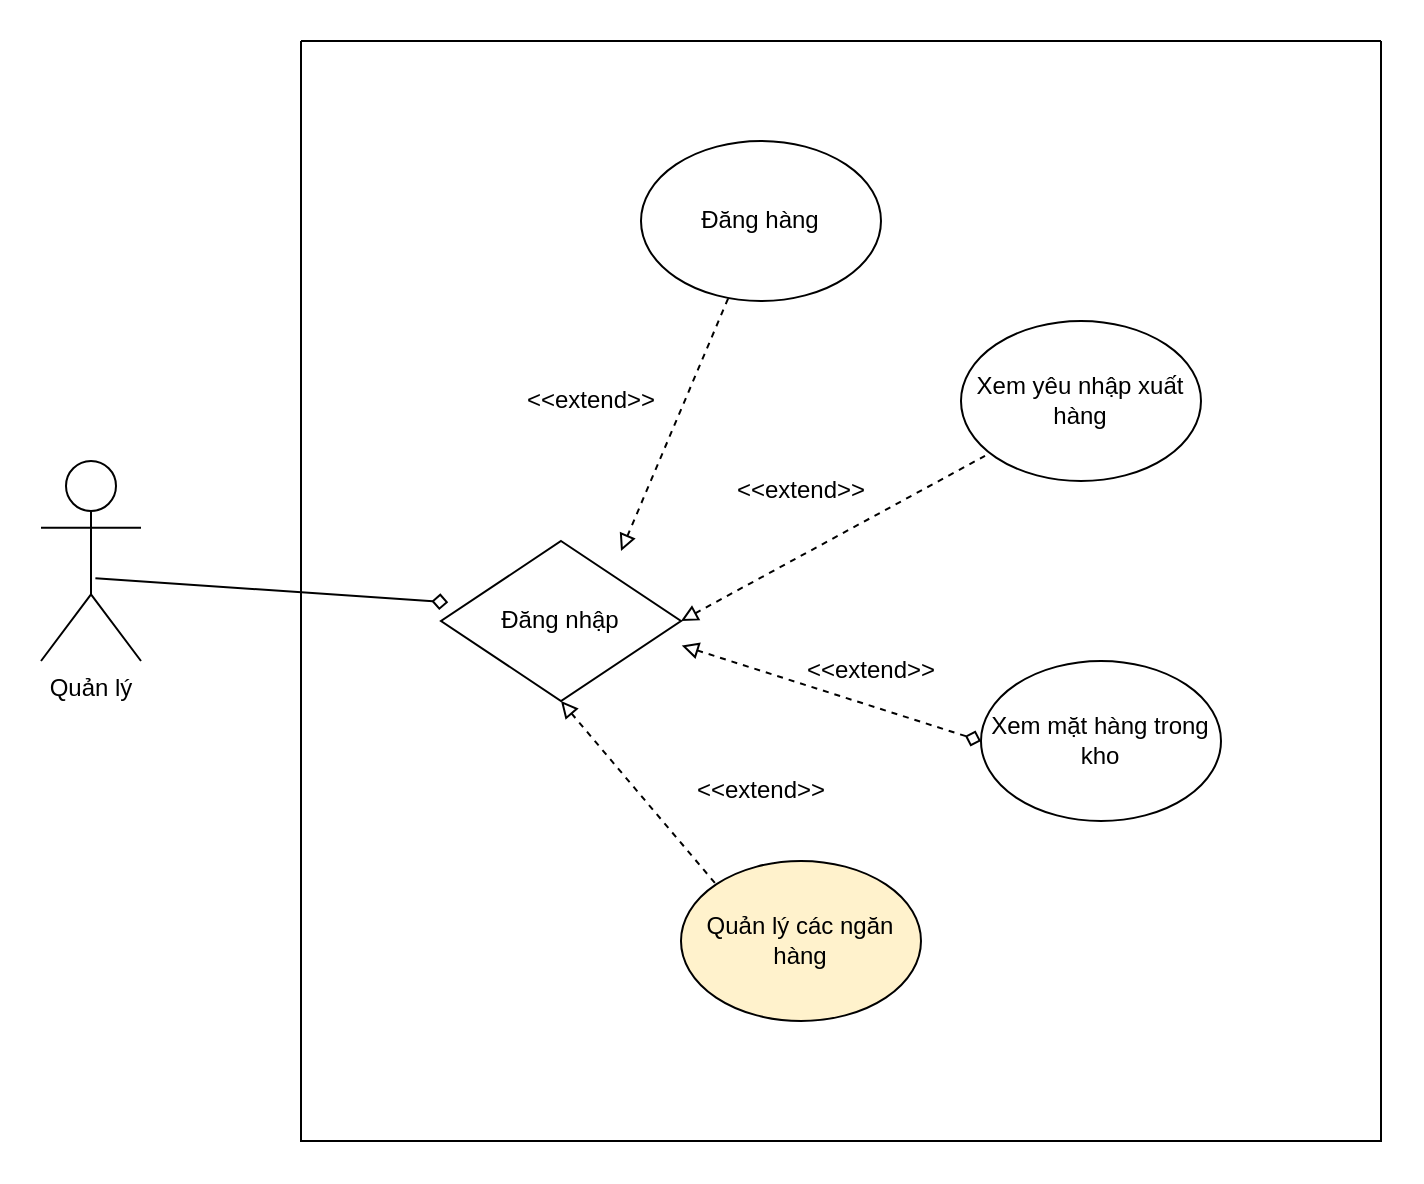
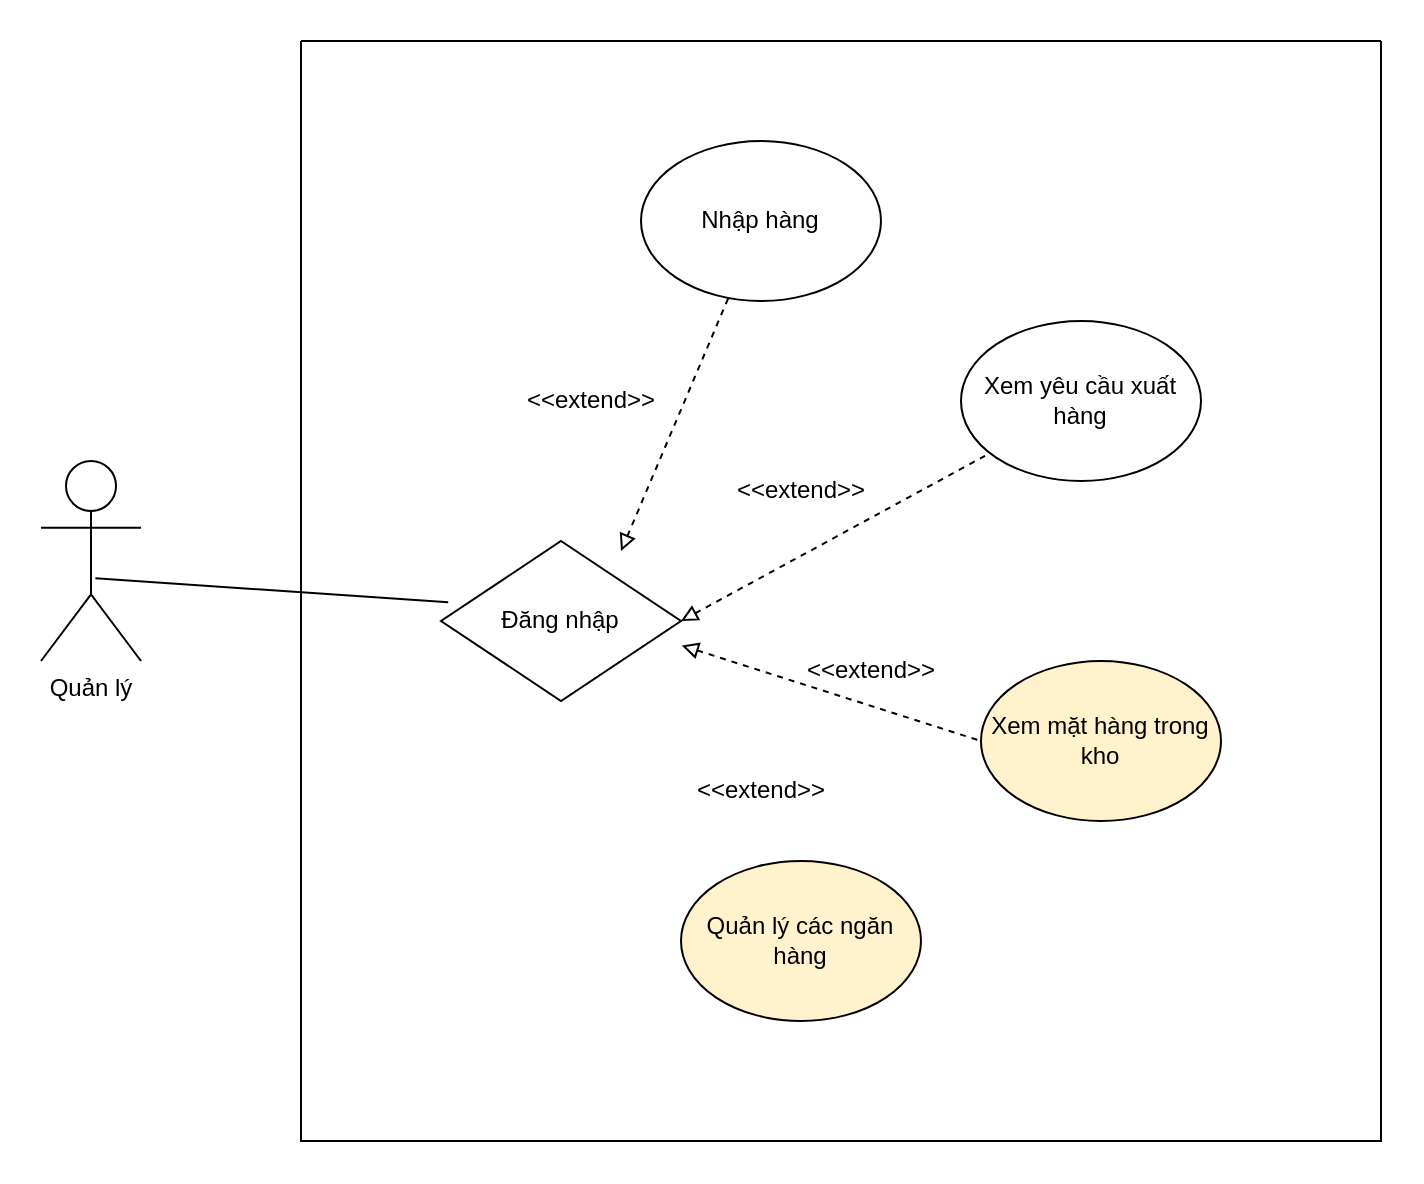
(761, 221) -> (761, 221)
(1081, 401) -> (1081, 401)
(432, 601) -> (439, 602)
(965, 736) -> (972, 738)
(1101, 741) -> (1101, 741)
(644, 799) -> none
